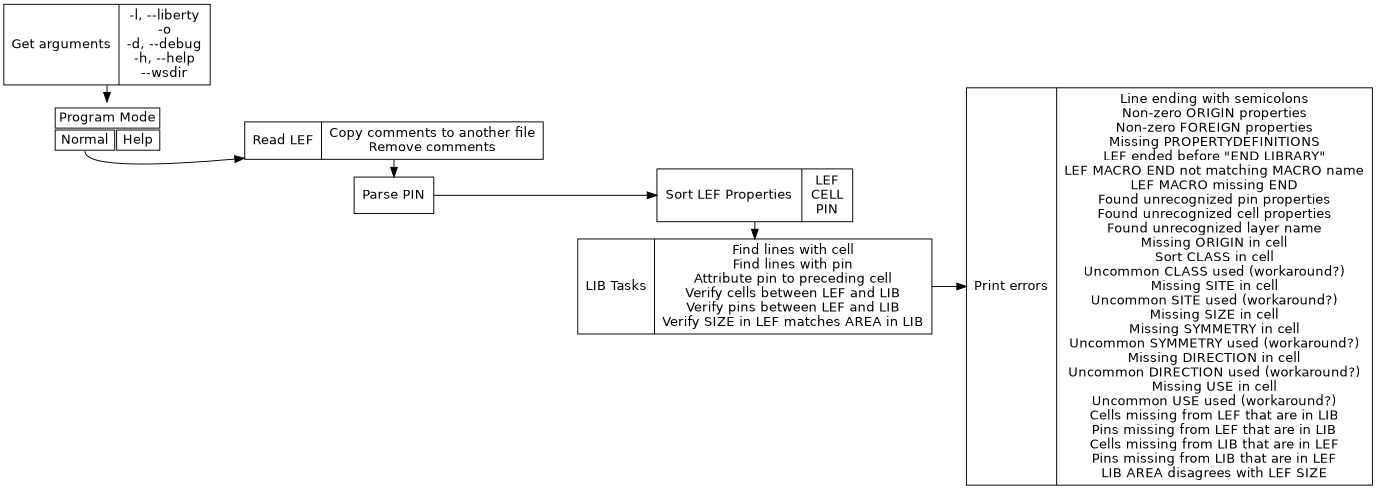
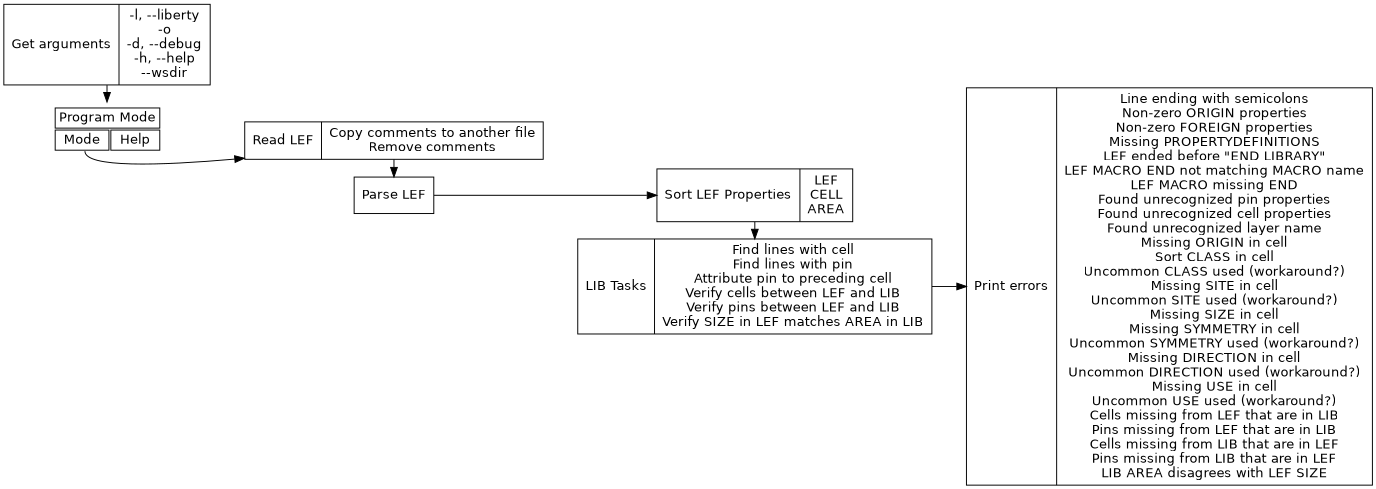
(85, 140) -> (82, 140)
(394, 195) -> (394, 195)
(827, 209) -> (826, 209)
